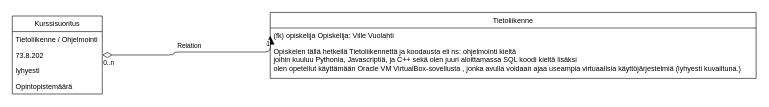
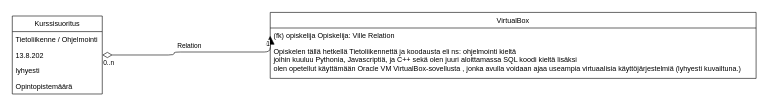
(513, 20) -> (513, 20)
(343, 36) -> (343, 36)
(30, 55) -> (30, 55)
